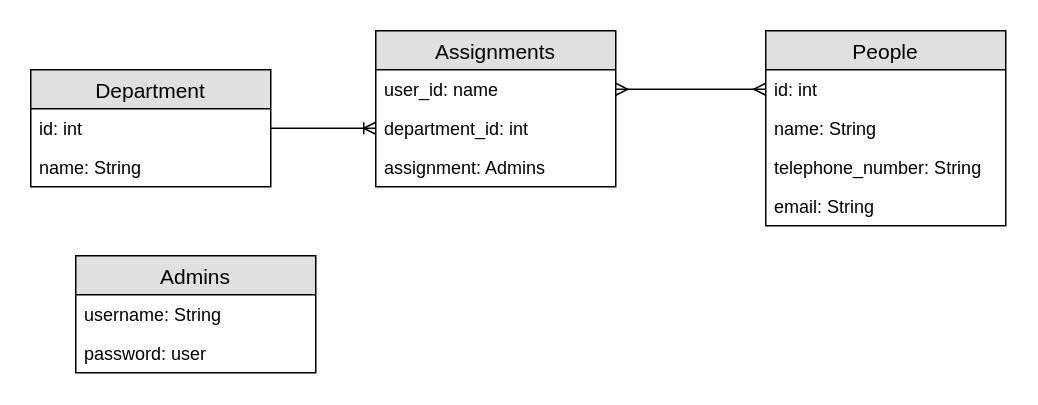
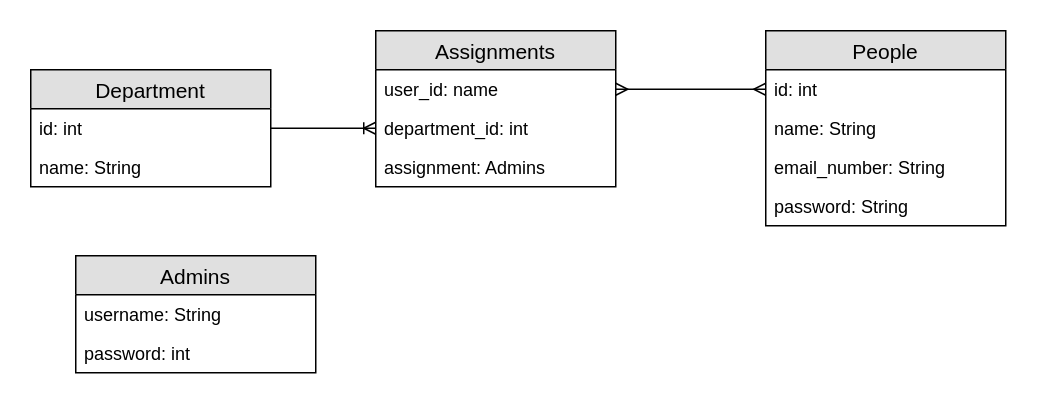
(886, 168) -> (863, 168)
(828, 207) -> (848, 207)
(150, 354) -> (143, 354)
